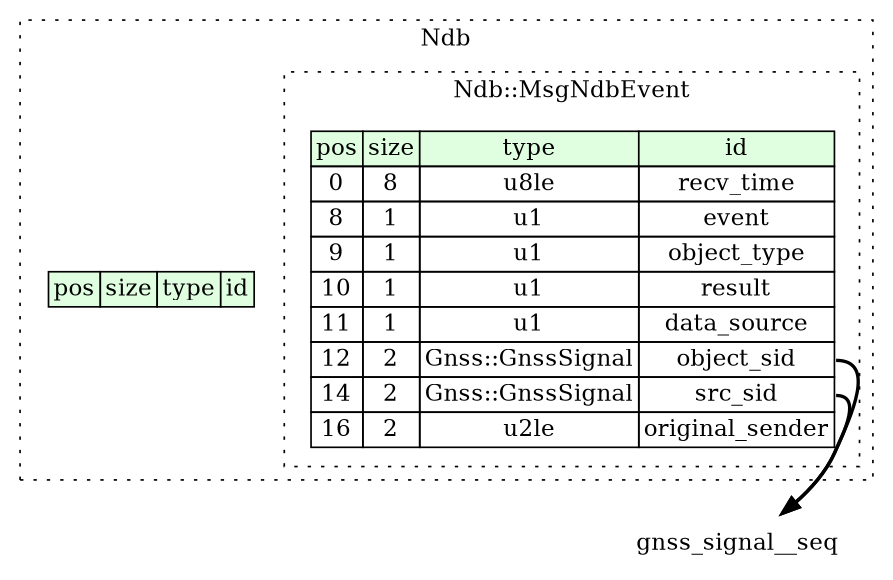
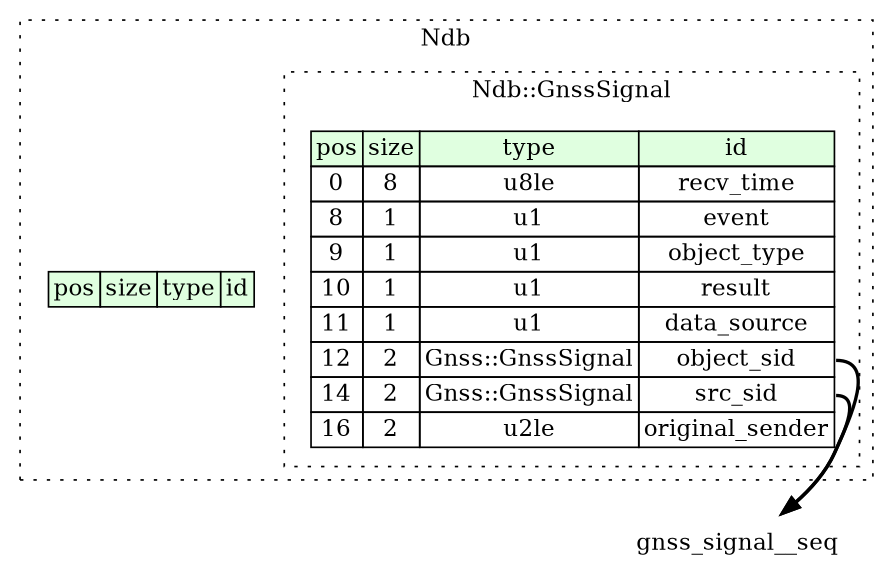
(572, 91) -> (572, 91)
